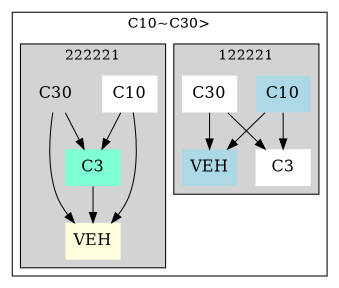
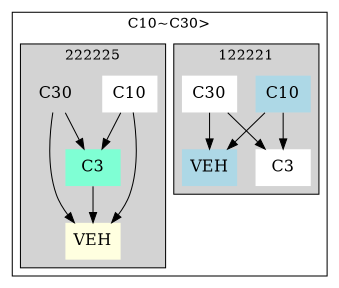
(93, 56) -> (93, 56)
